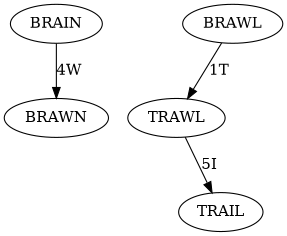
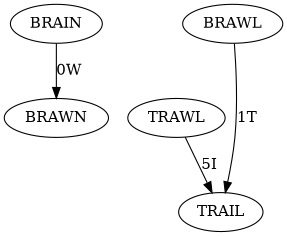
(207, 66) -> (236, 113)
(69, 71) -> (69, 71)
